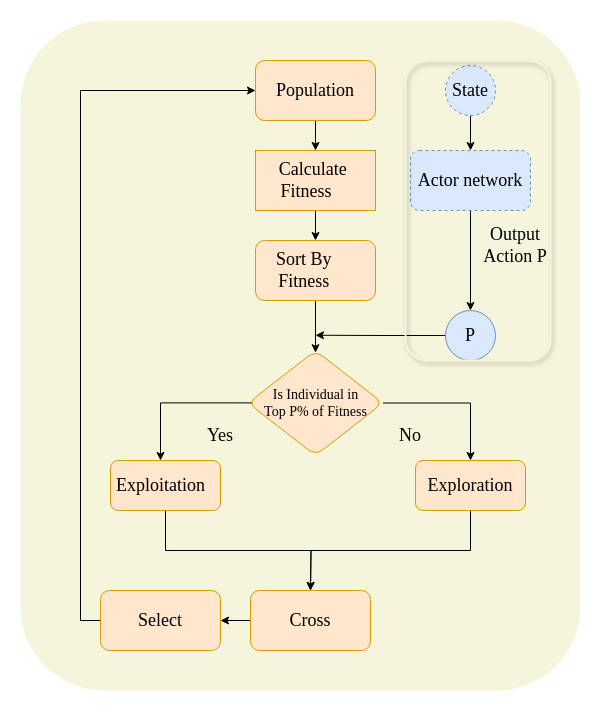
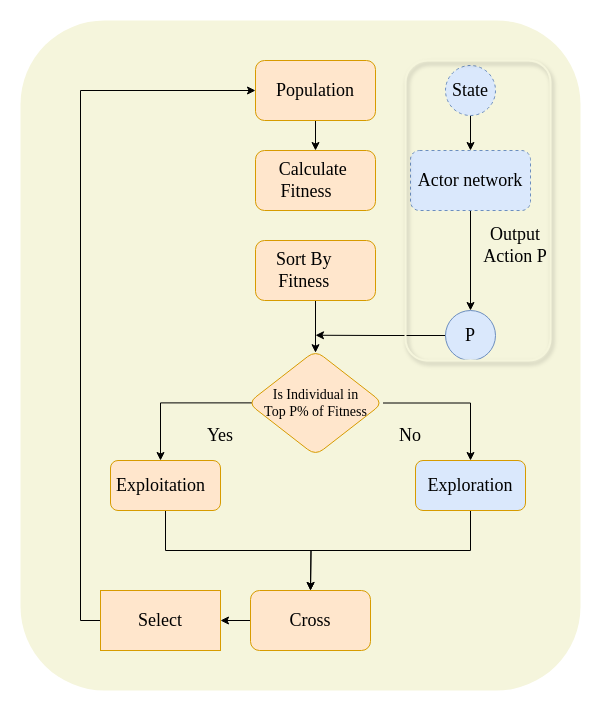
(316, 181) -> (316, 181)
(316, 230) -> none
(471, 486) -> (471, 486)
(161, 621) -> (161, 621)
